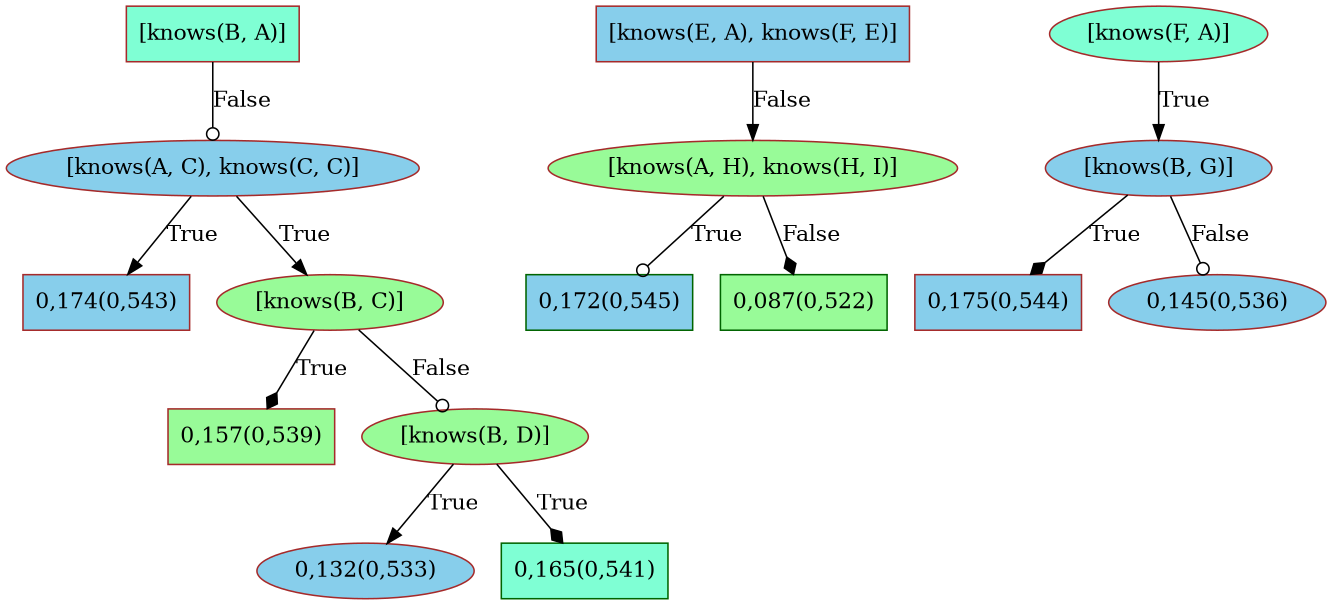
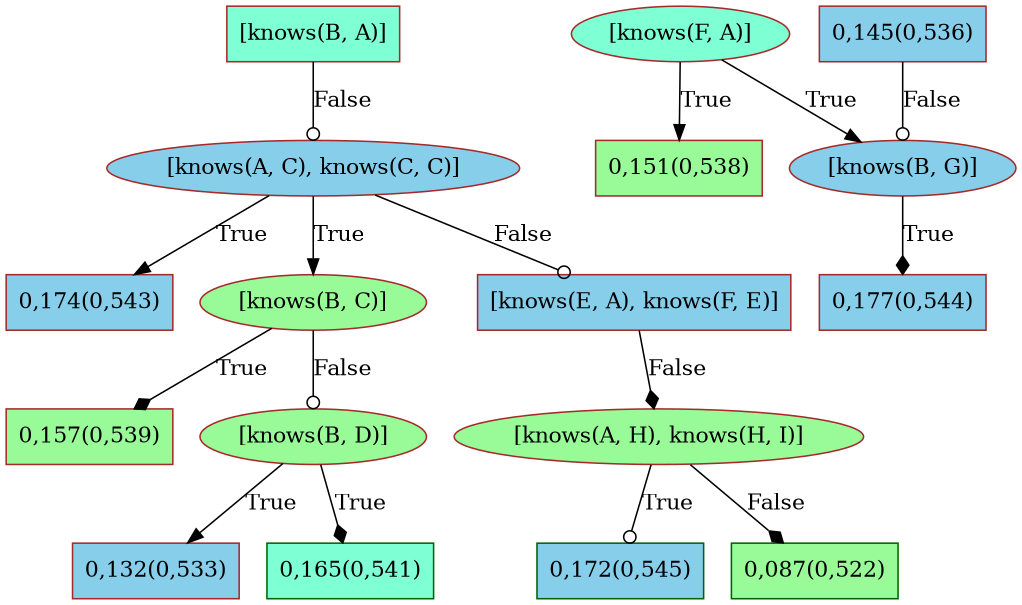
(753, 93) -> (645, 360)
none -> (679, 168)
(1185, 230) -> (903, 95)
none -> (467, 232)
(998, 302) -> (903, 302)
(1217, 302) -> (903, 34)
(366, 571) -> (156, 571)
